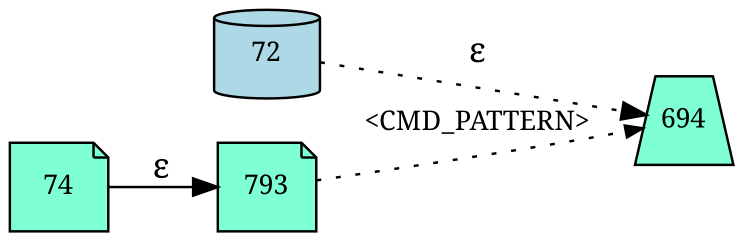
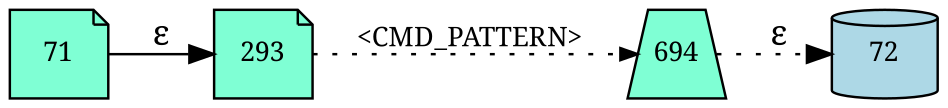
(471, 87) -> (762, 54)
(59, 187) -> (59, 54)
(267, 187) -> (263, 54)
